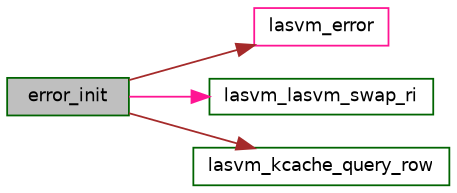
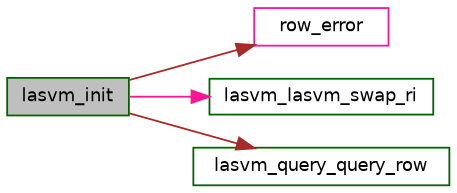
(321, 27) -> (321, 27)
(68, 97) -> (68, 97)
(321, 166) -> (321, 166)
